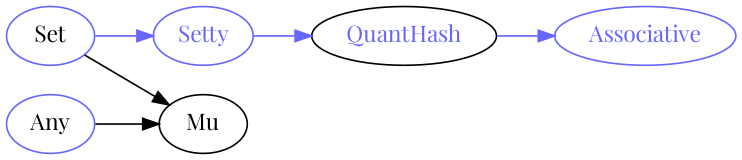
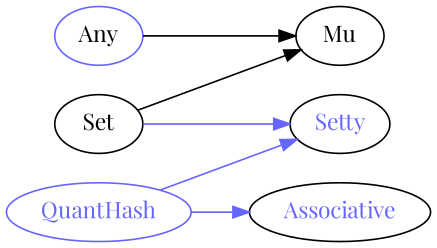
(51, 36) -> (99, 124)
(203, 36) -> (340, 124)
(274, 36) -> (221, 167)
(404, 36) -> (99, 212)
(645, 36) -> (340, 212)
